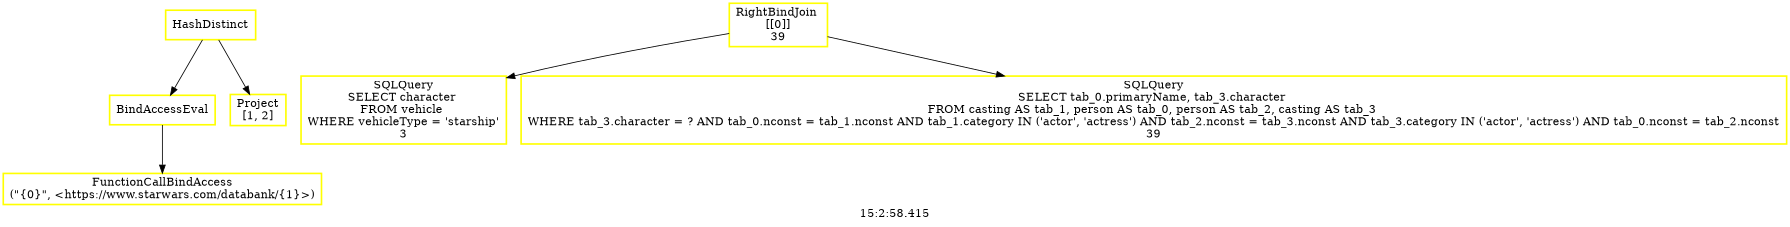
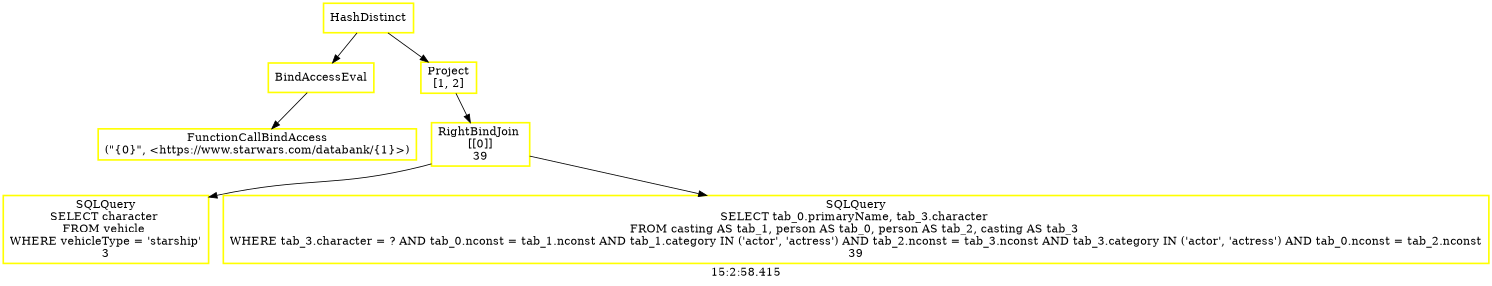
none -> (461, 104)
